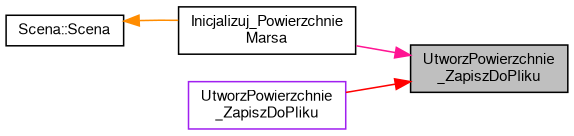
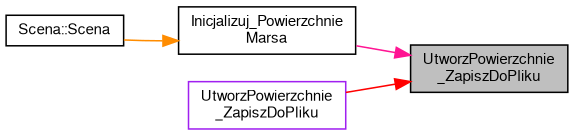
(159, 20) -> (143, 41)
